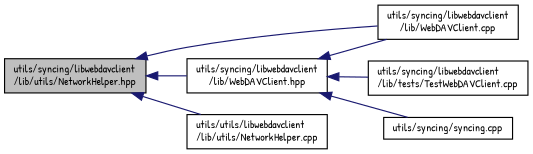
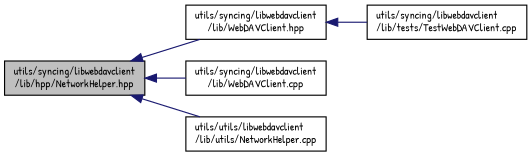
(358, 47) -> none
(75, 76) -> (75, 78)
(448, 128) -> none
